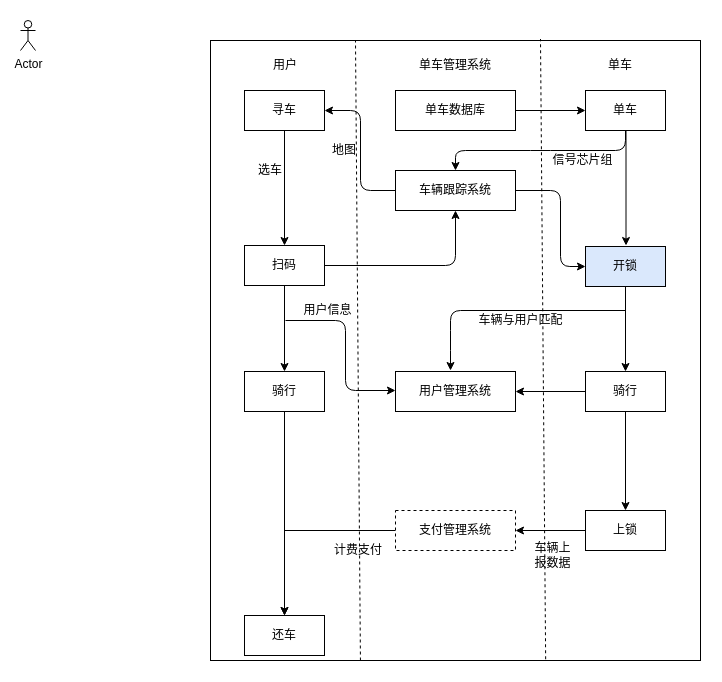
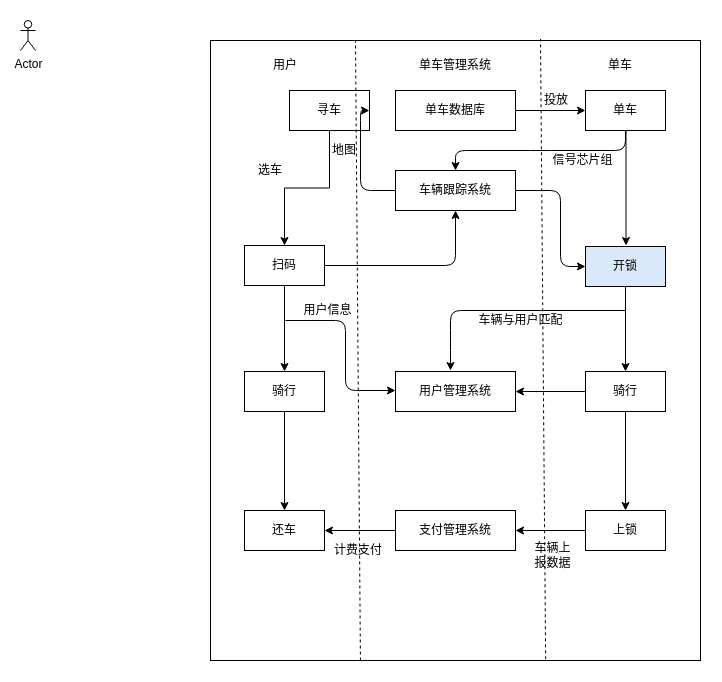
none -> (557, 101)
(285, 111) -> (330, 111)
(456, 531) -> (456, 531)
(285, 636) -> (285, 531)
